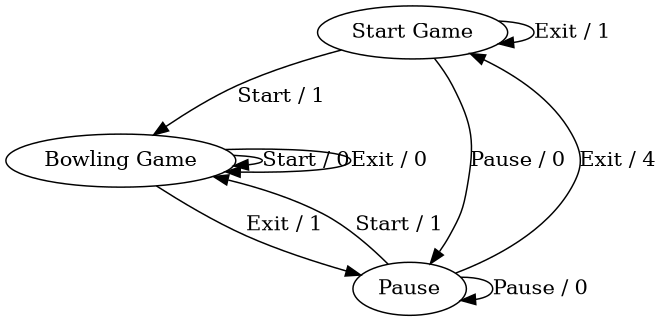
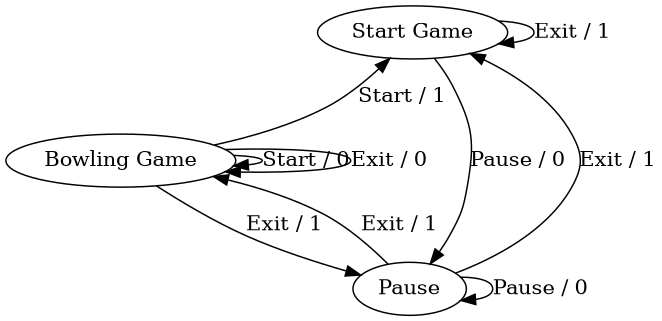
(250, 80) -> (302, 118)
(617, 161) -> (617, 161)
(399, 225) -> (399, 225)
